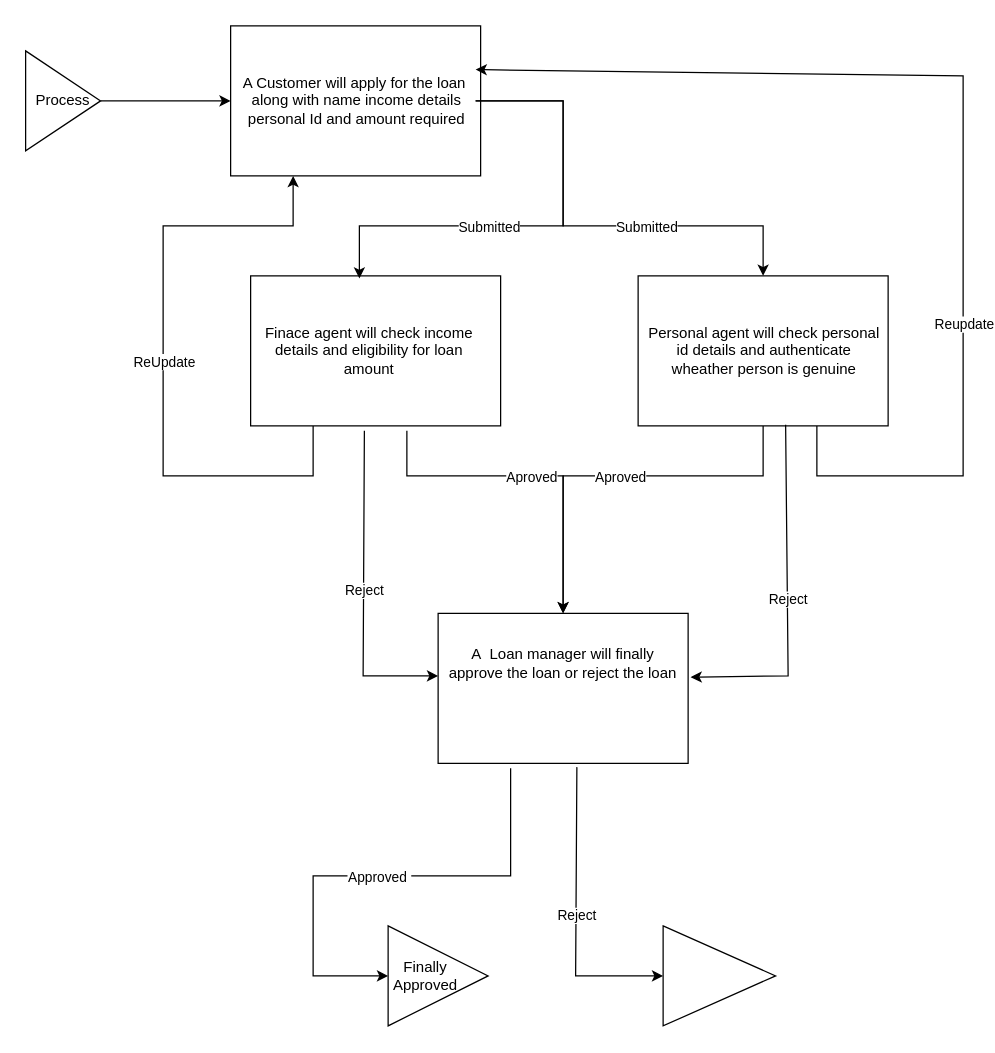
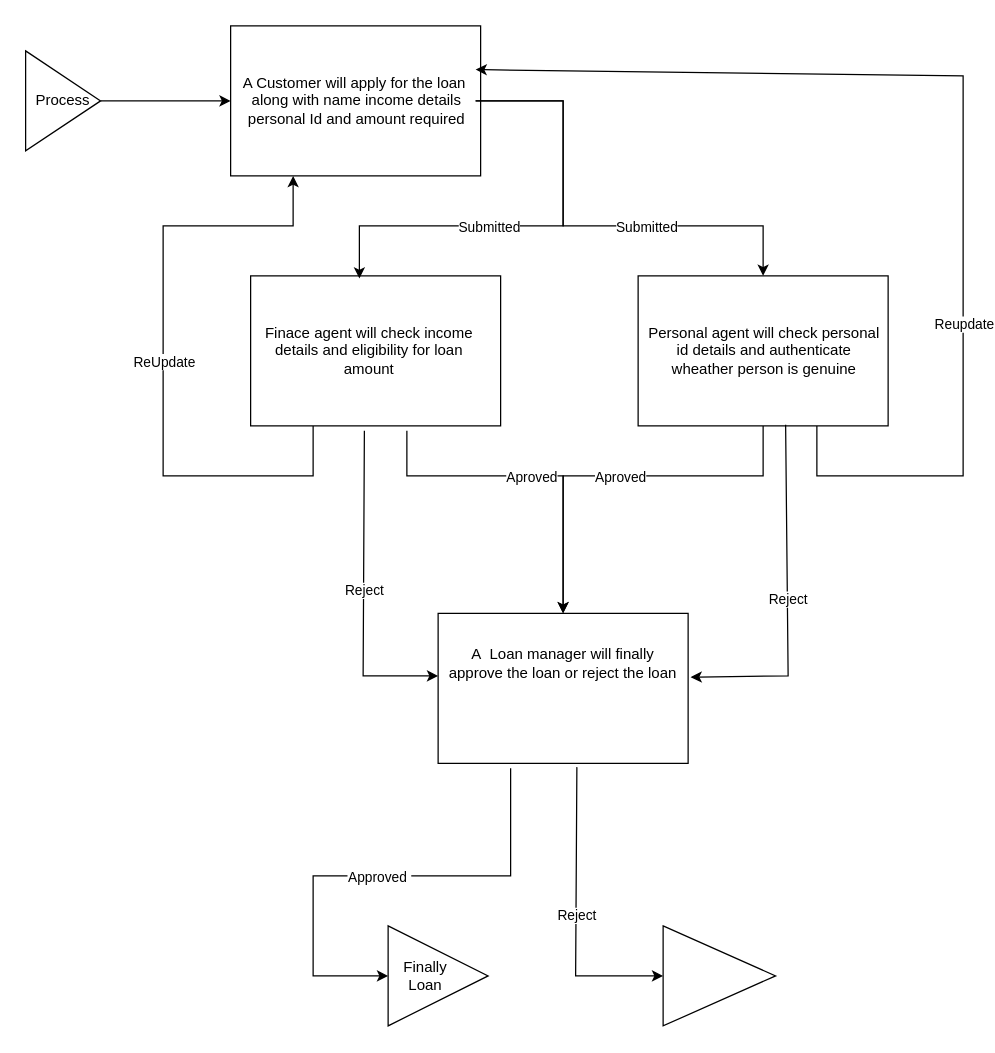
(426, 976) -> (426, 976)
